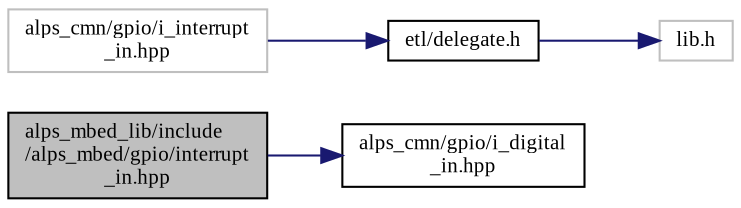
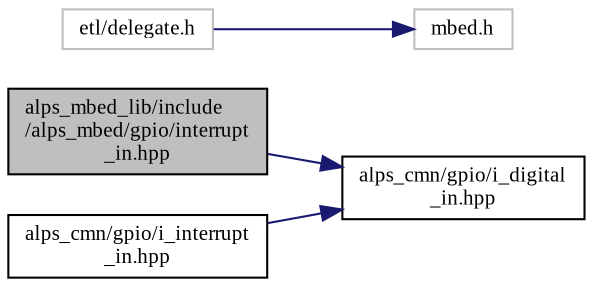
(138, 41) -> (138, 246)
(317, 41) -> (295, 218)
(463, 41) -> (138, 29)
(696, 41) -> (463, 29)
